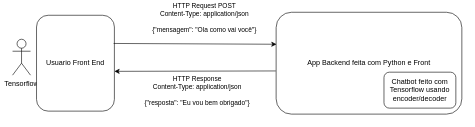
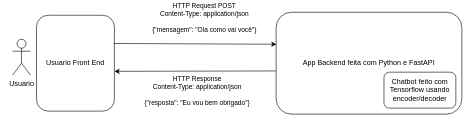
(369, 63) -> (369, 63)
(22, 84) -> (22, 84)
